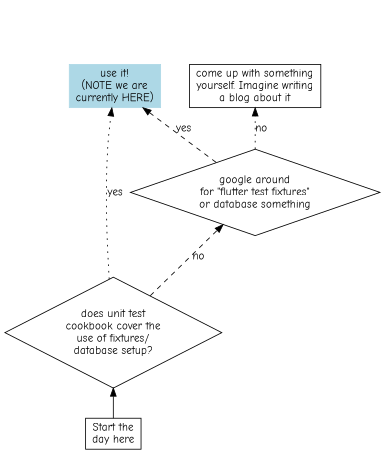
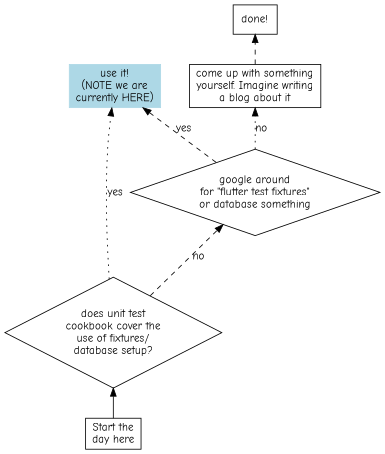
none -> (255, 20)
